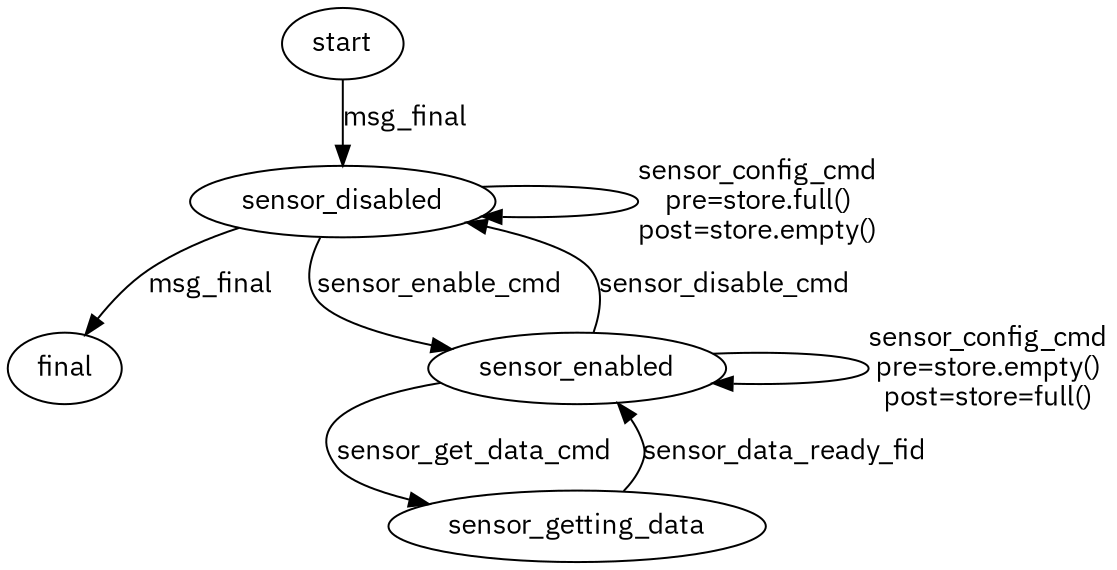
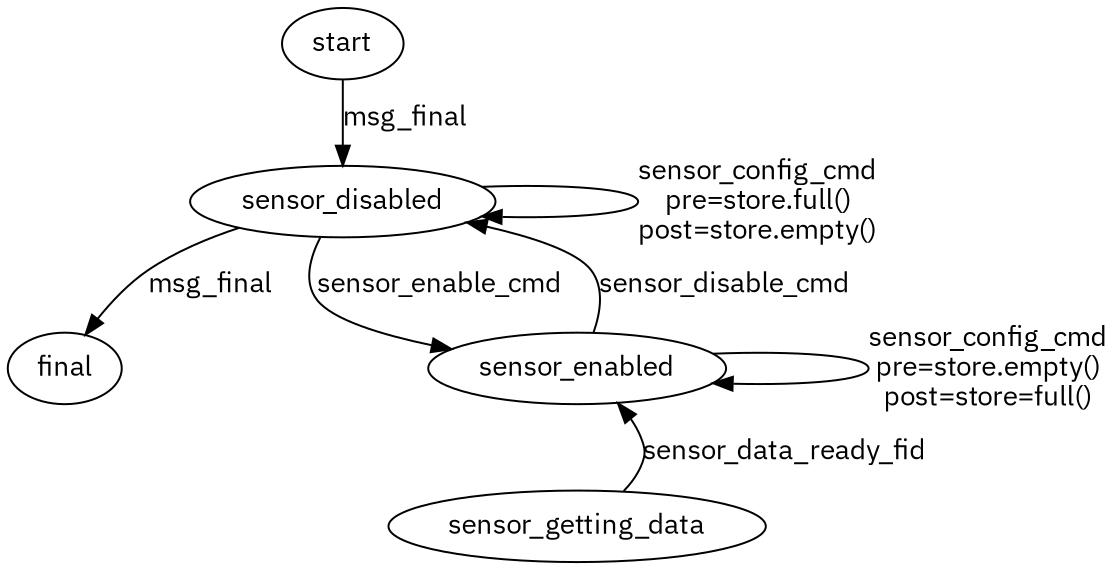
(331, 428) -> none
